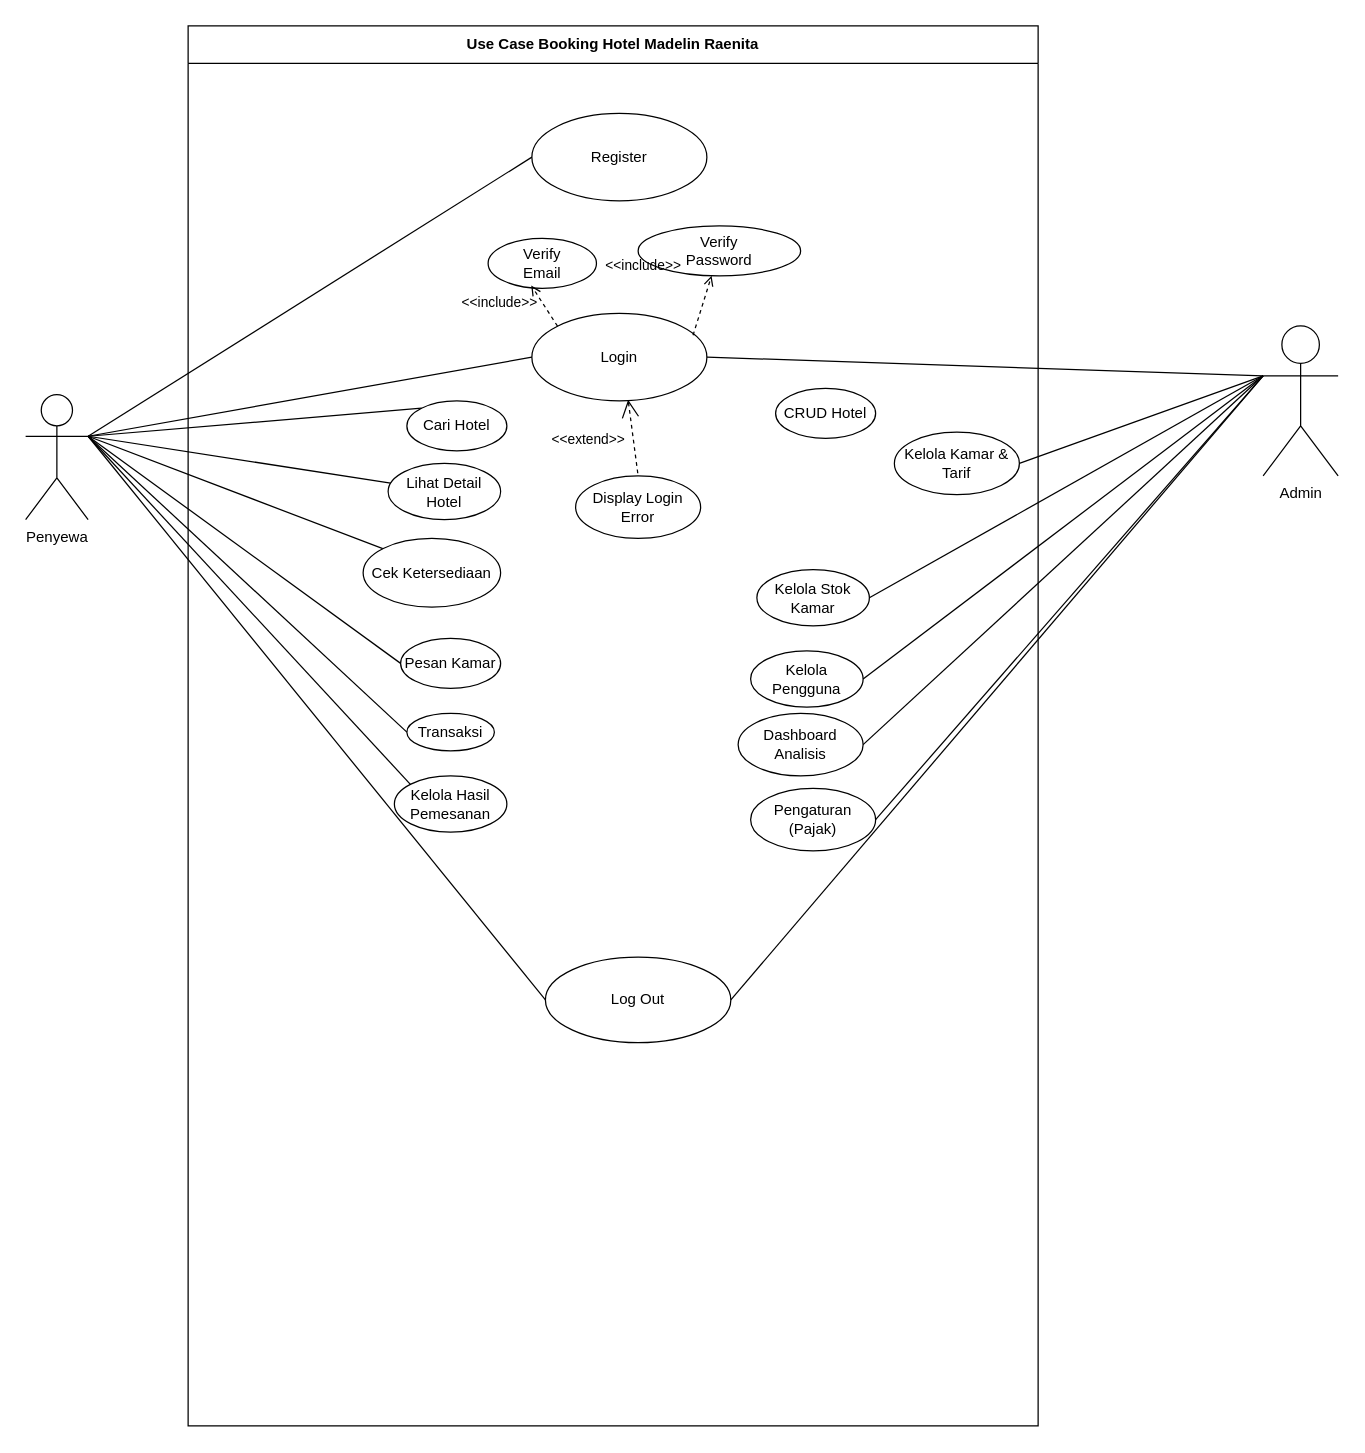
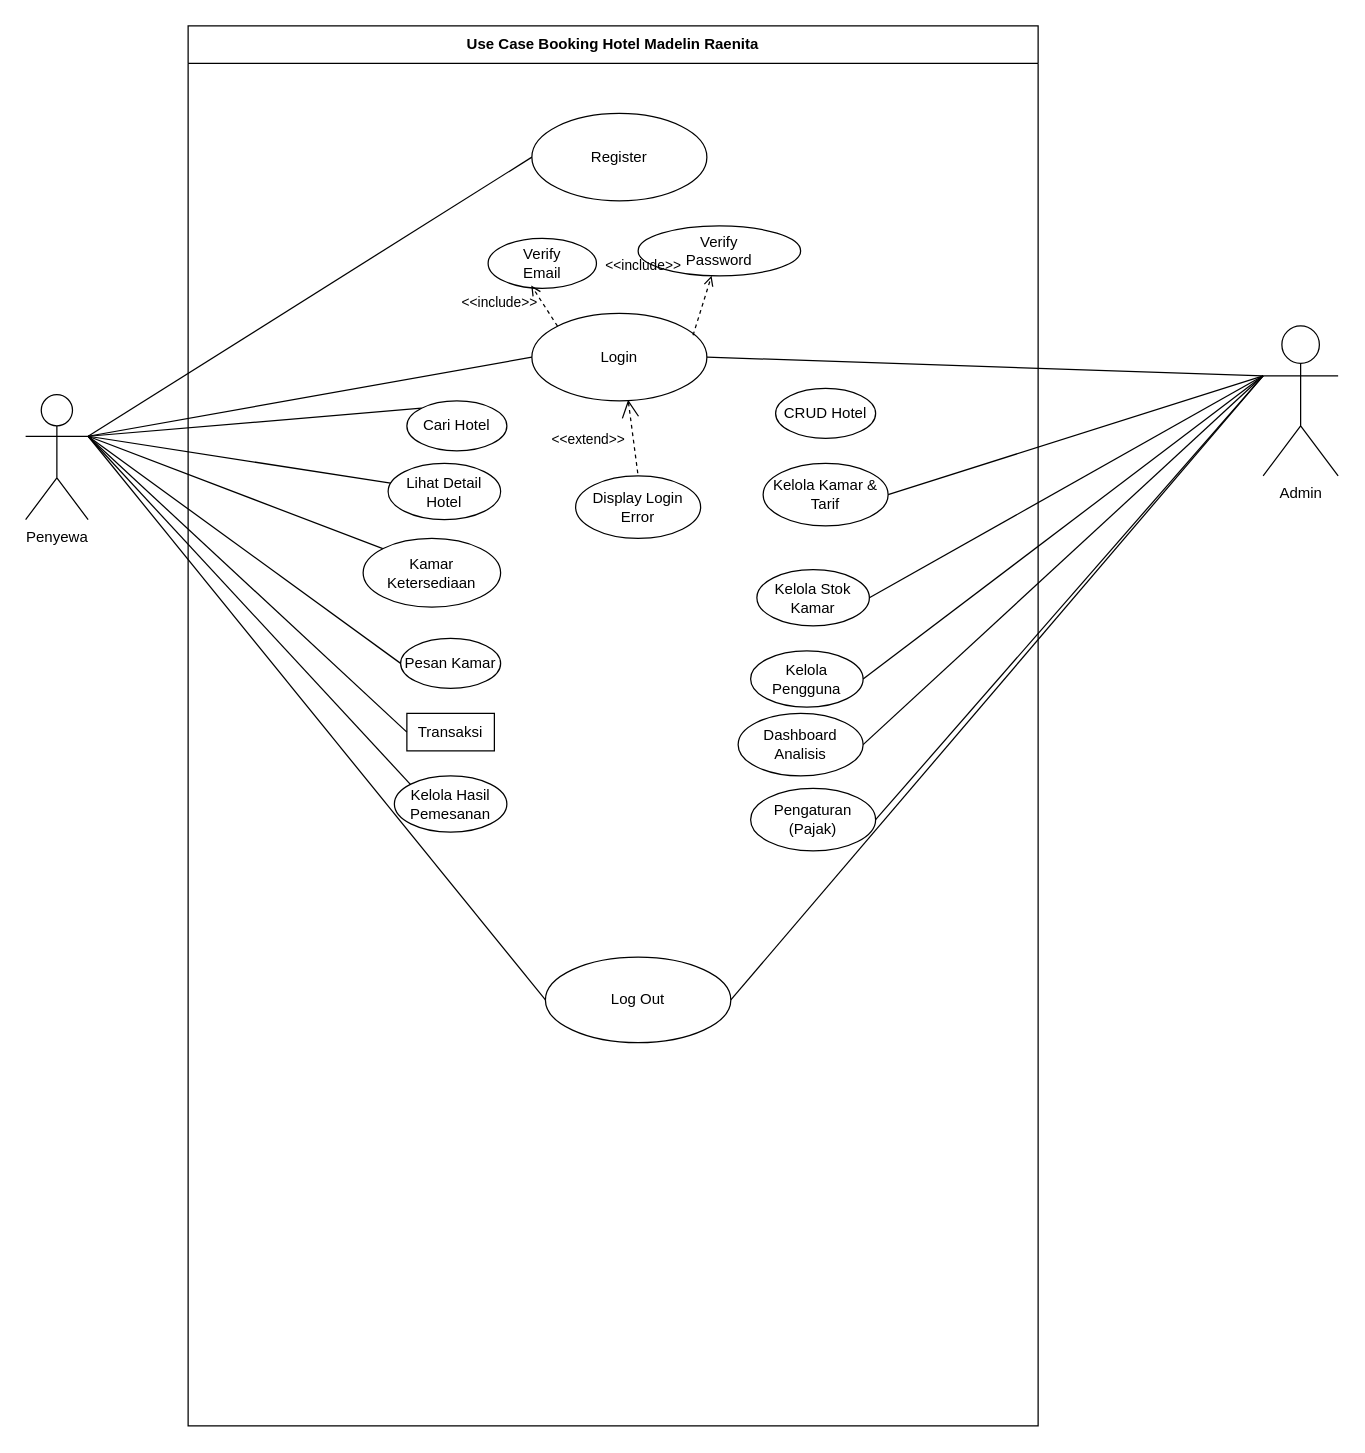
(957, 463) -> (826, 494)
(432, 573) -> (432, 573)
(451, 732) -> (451, 732)
